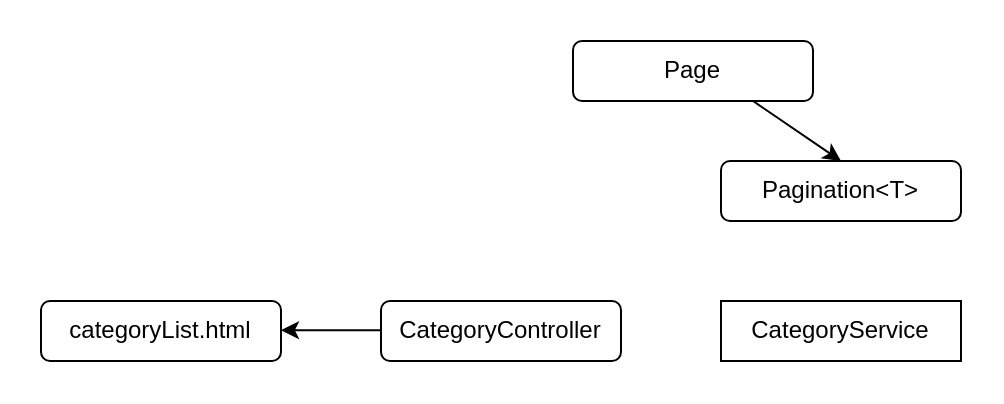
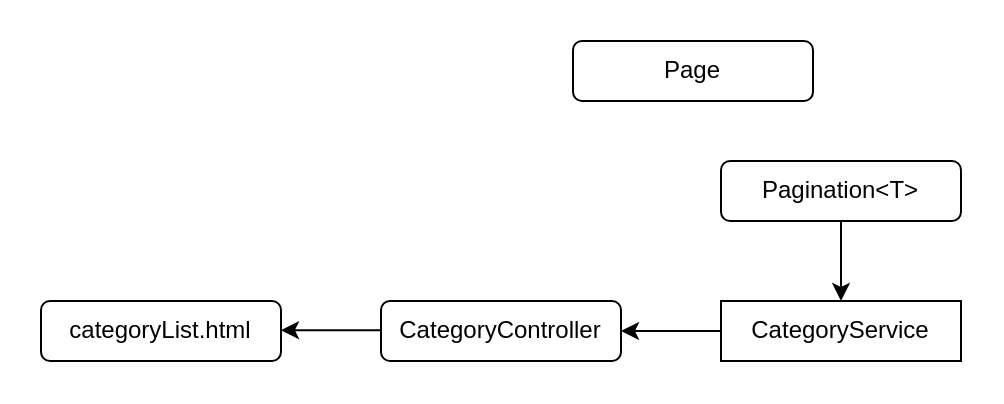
(791, 127) -> none
none -> (841, 254)
none -> (678, 331)
